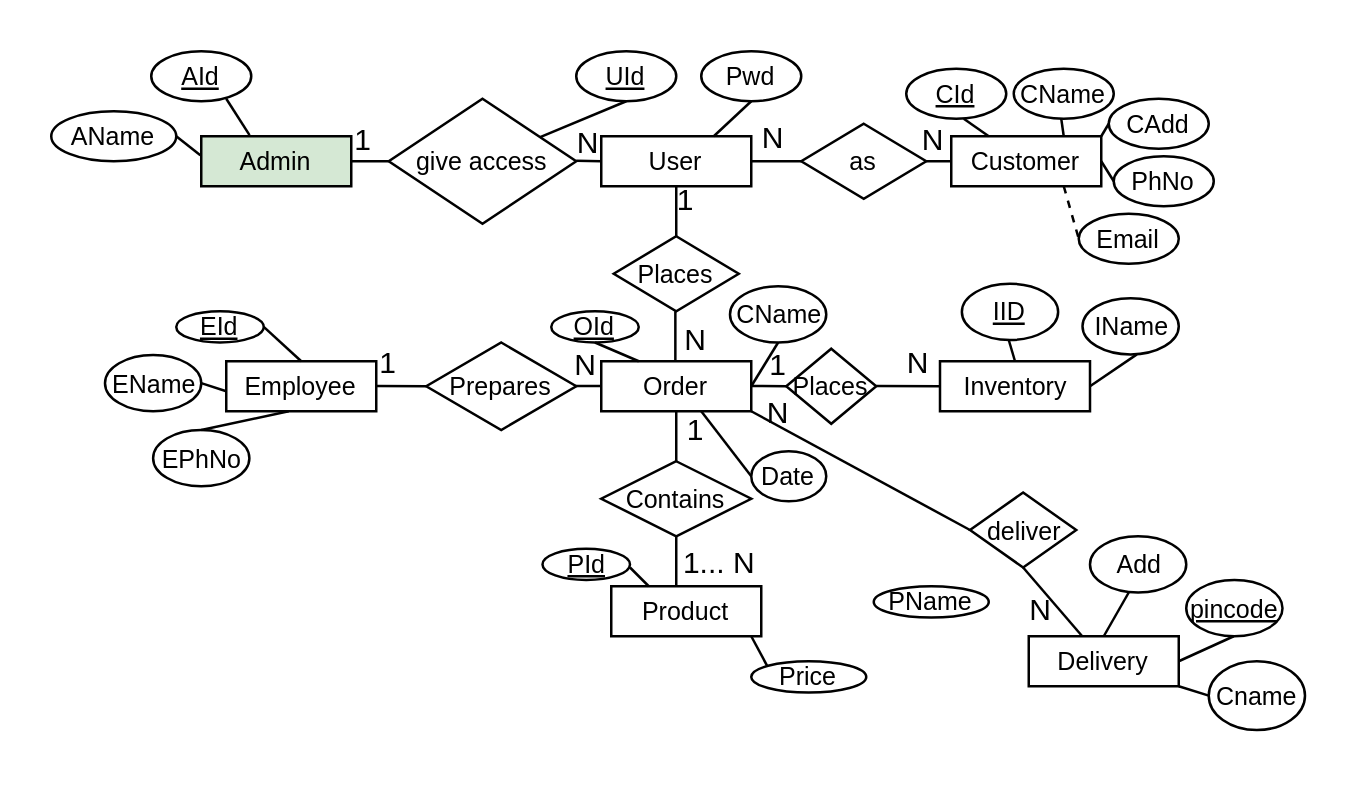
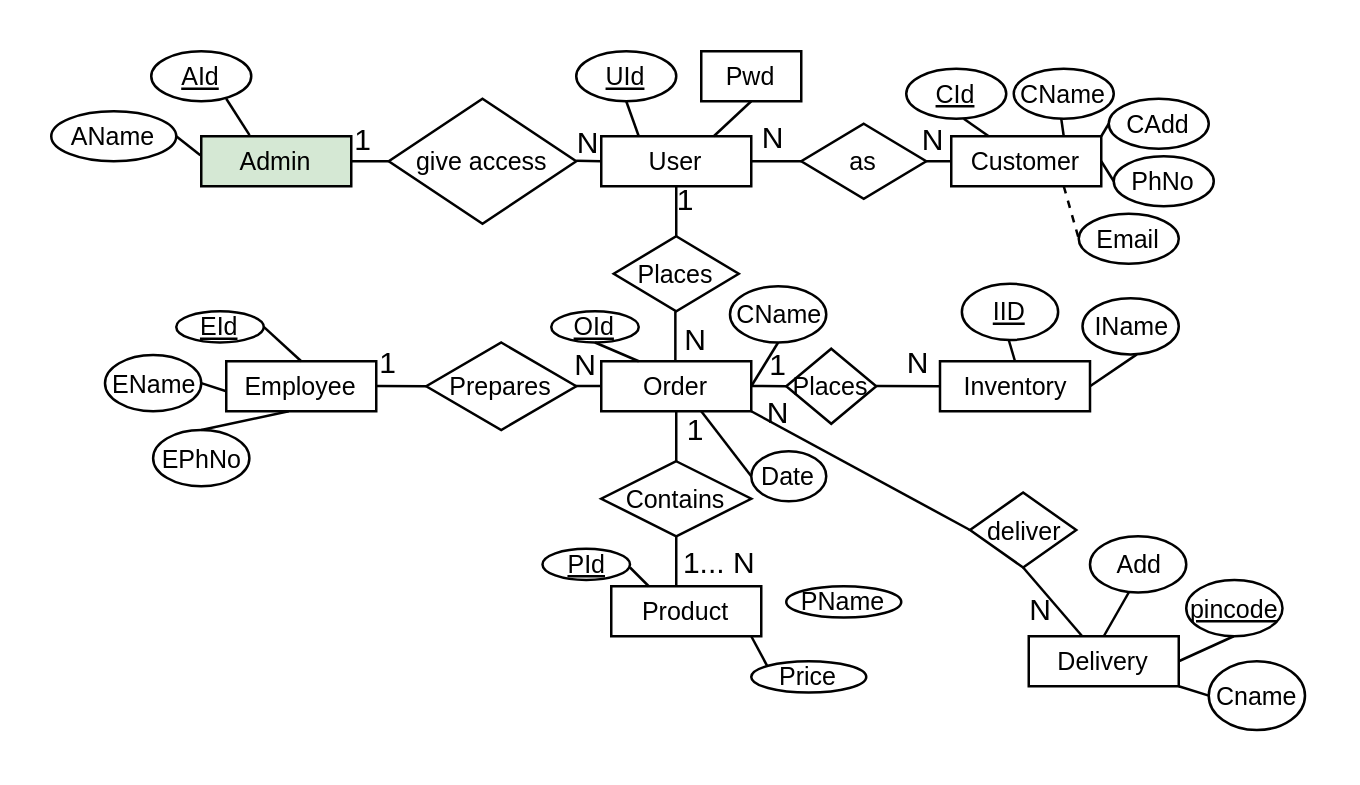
(751, 76) -> (751, 76)
(584, 119) -> (632, 118)
(931, 602) -> (844, 602)
